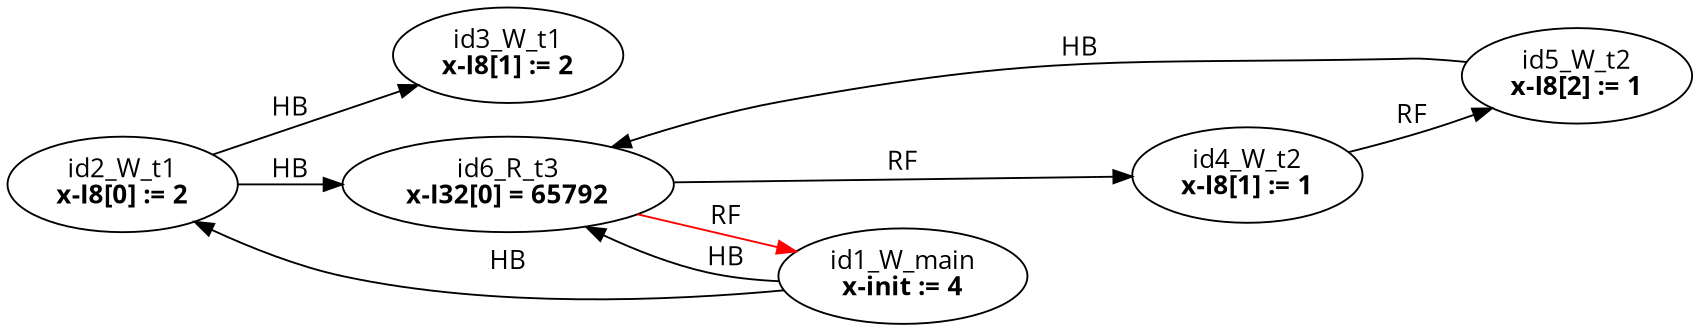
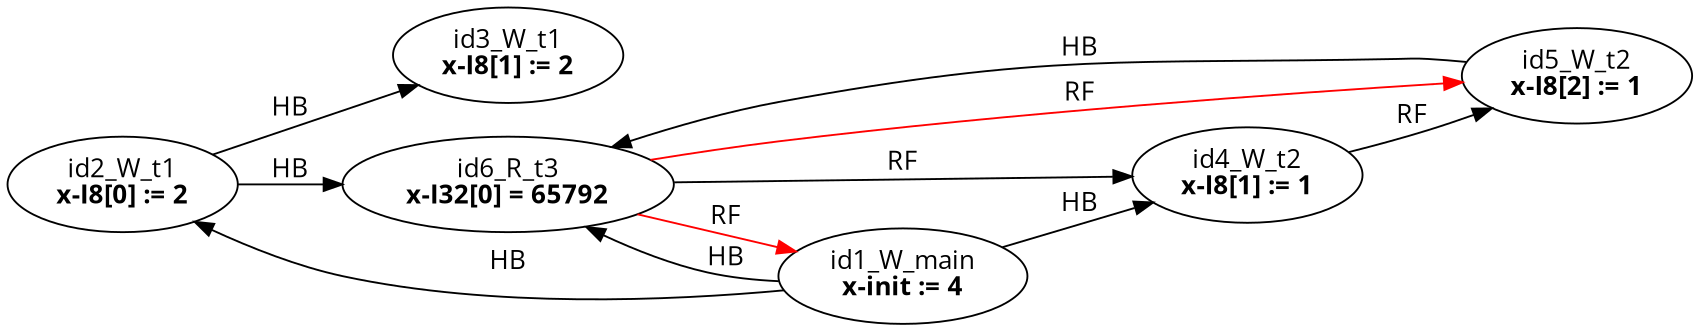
none -> (1046, 113)
none -> (1069, 228)
